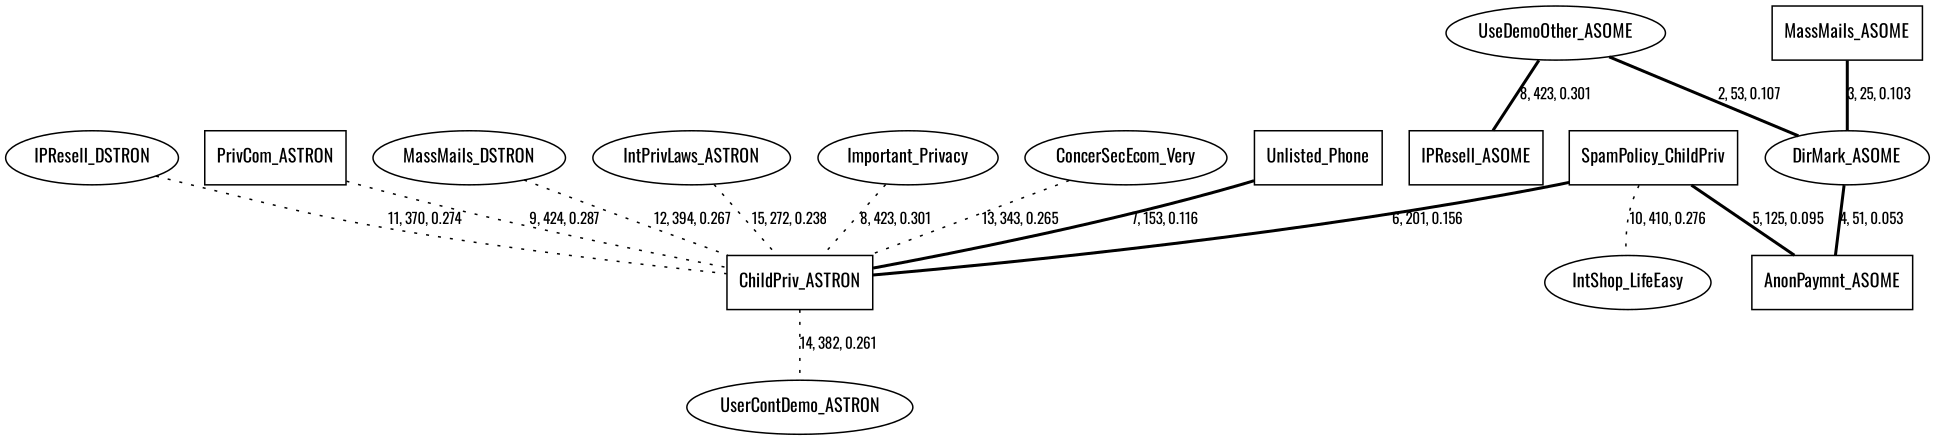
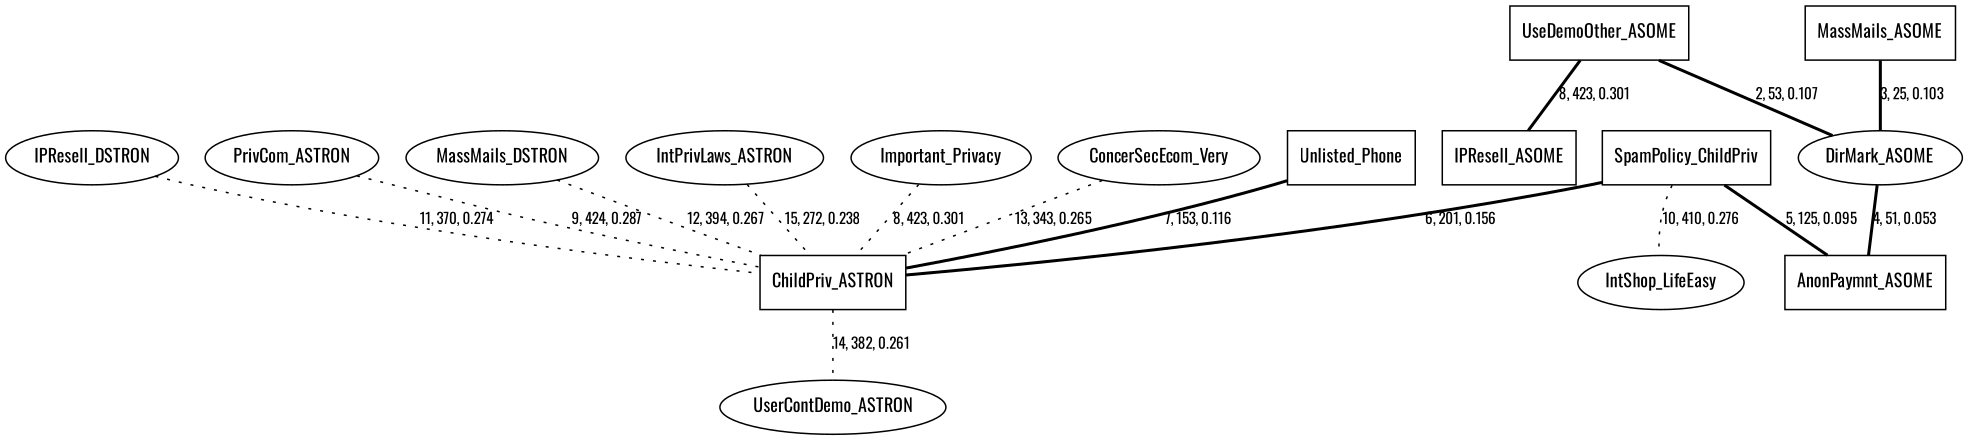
(1556, 33) -> (1599, 33)
(275, 158) -> (292, 158)
